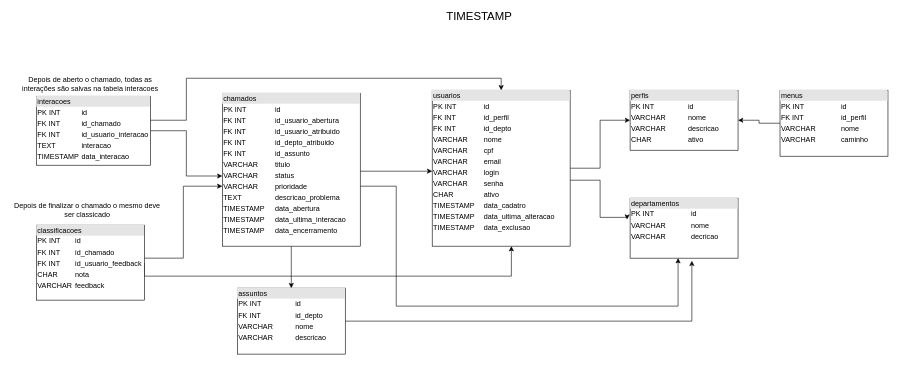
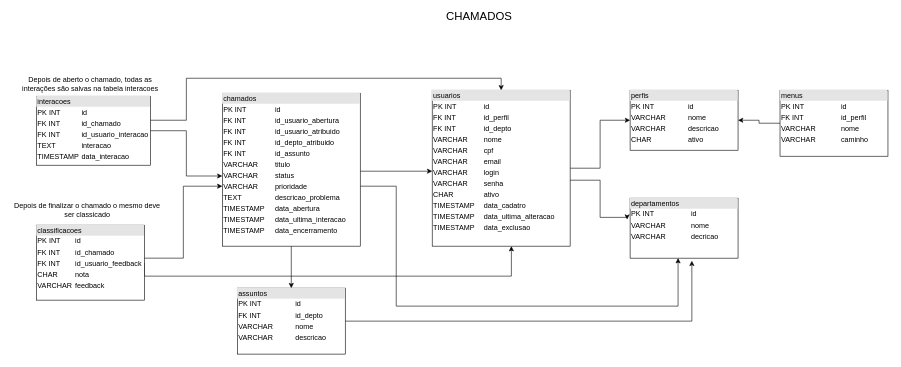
(479, 21) -> (479, 21)
